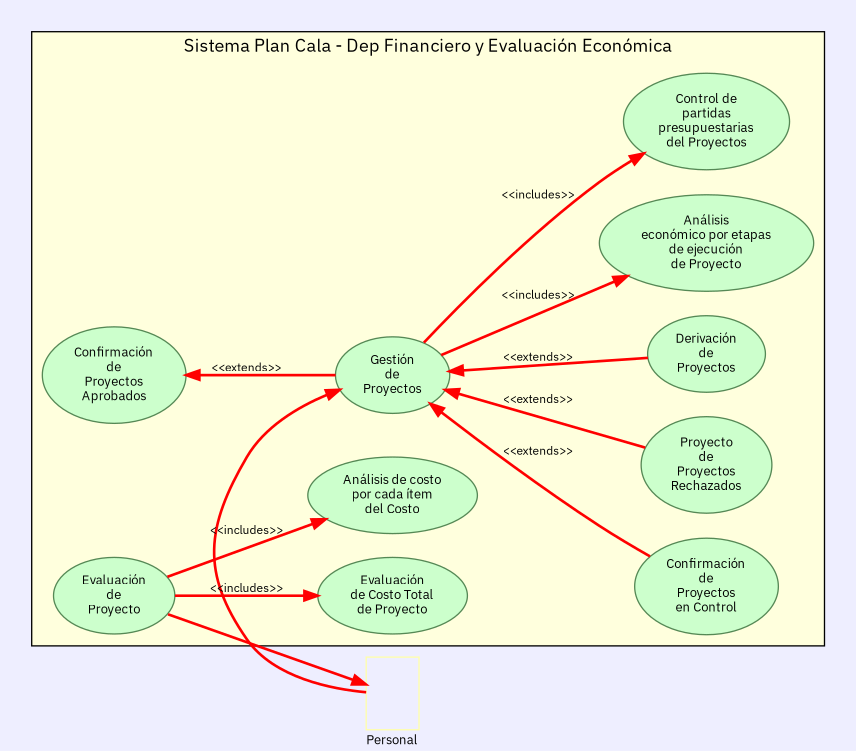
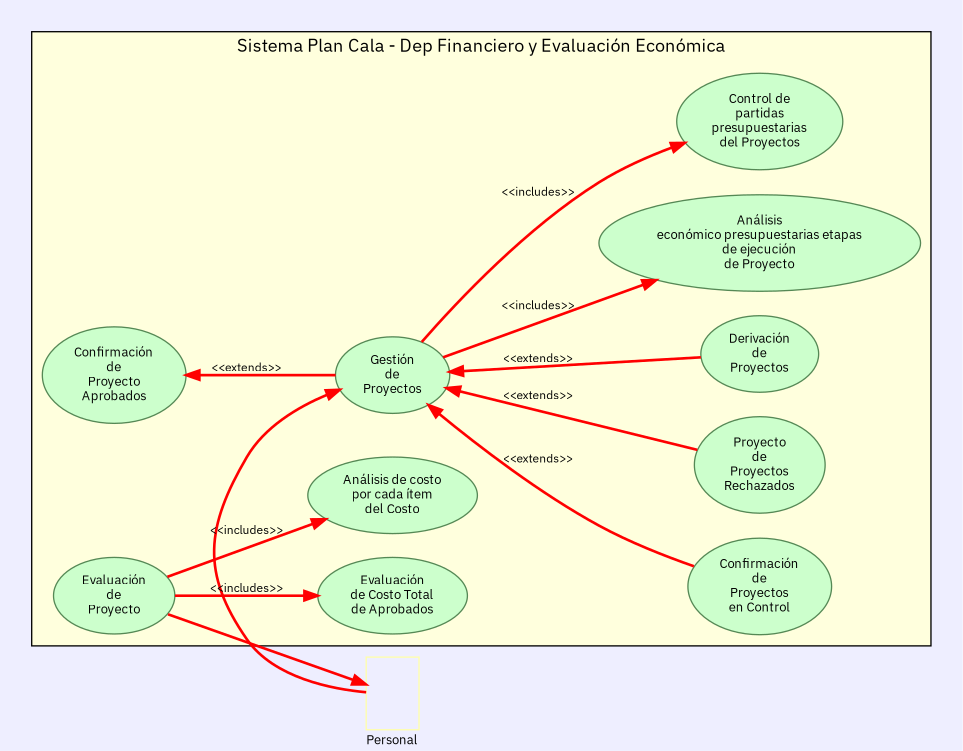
(707, 243) -> (760, 243)
(114, 375) -> (114, 375)
(393, 596) -> (393, 596)
